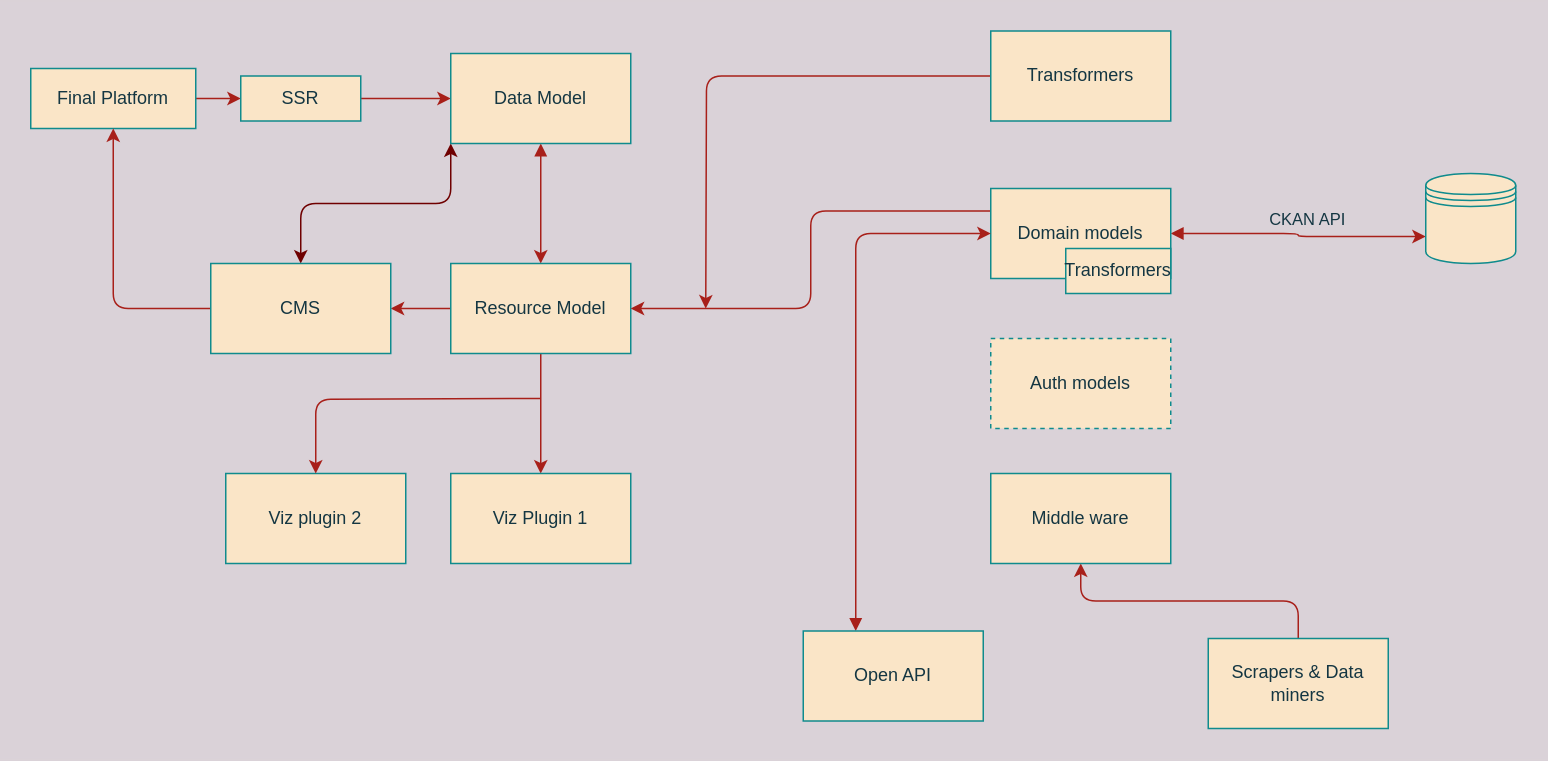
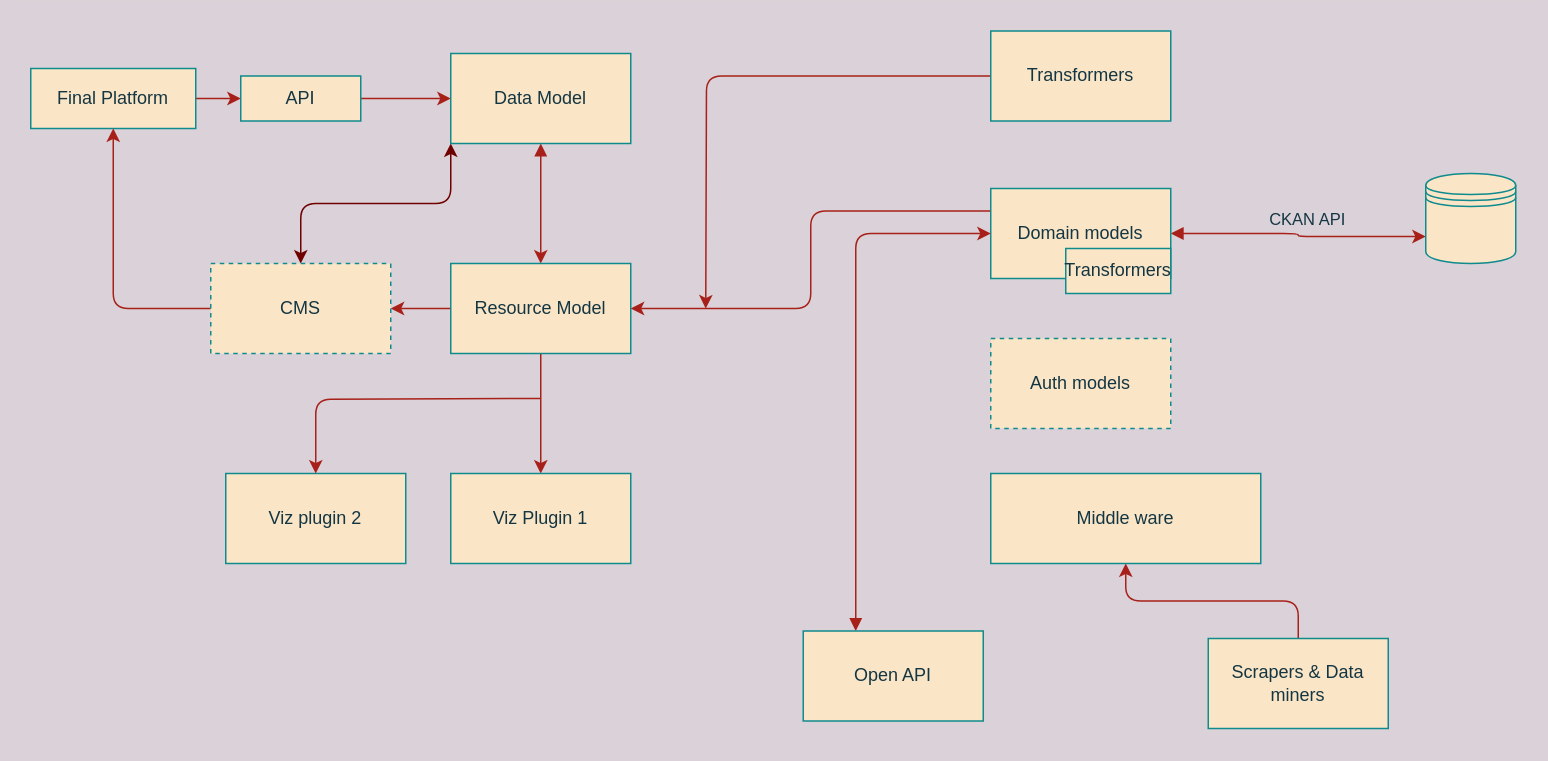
(301, 98) -> (301, 98)
(301, 308) -> (301, 308)
(1081, 518) -> (1126, 518)
